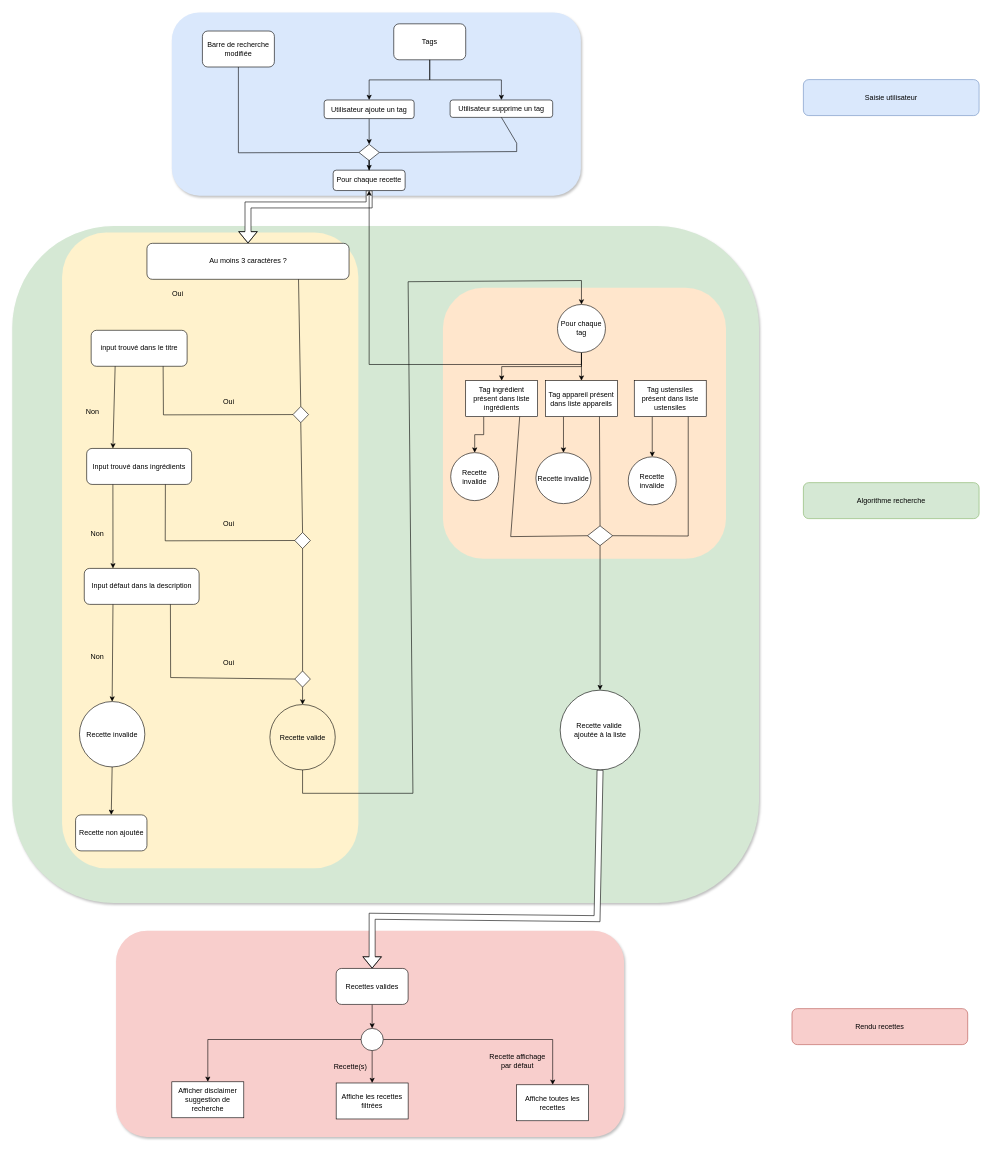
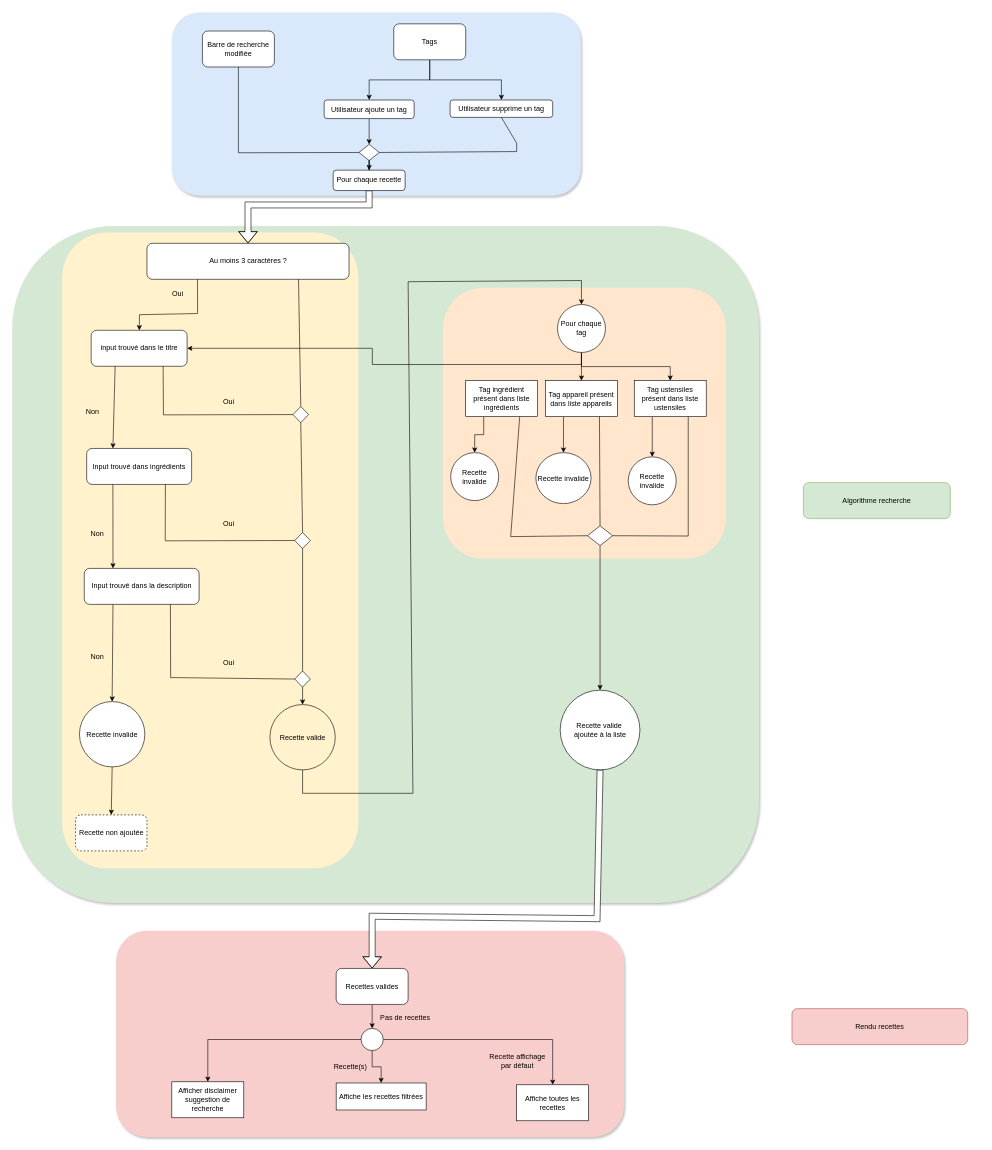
(892, 98) -> none
none -> (198, 301)
(369, 365) -> (631, 367)
(535, 367) -> (192, 348)
(892, 501) -> (877, 501)
(142, 587) -> (142, 587)
(111, 833) -> (111, 833)
none -> (406, 1018)
(372, 1101) -> (381, 1097)
